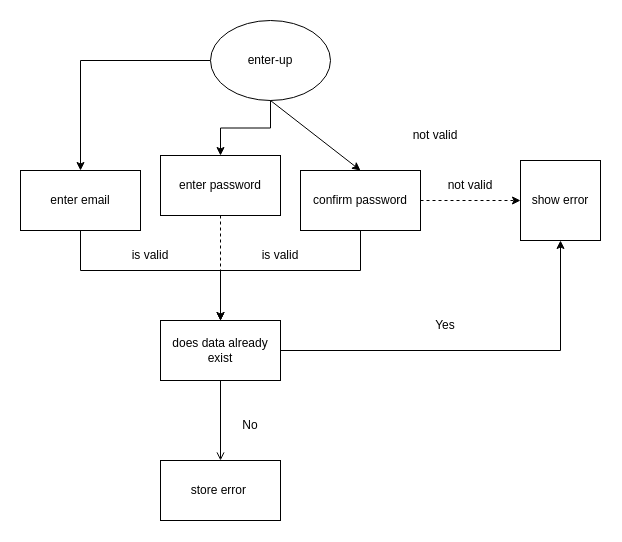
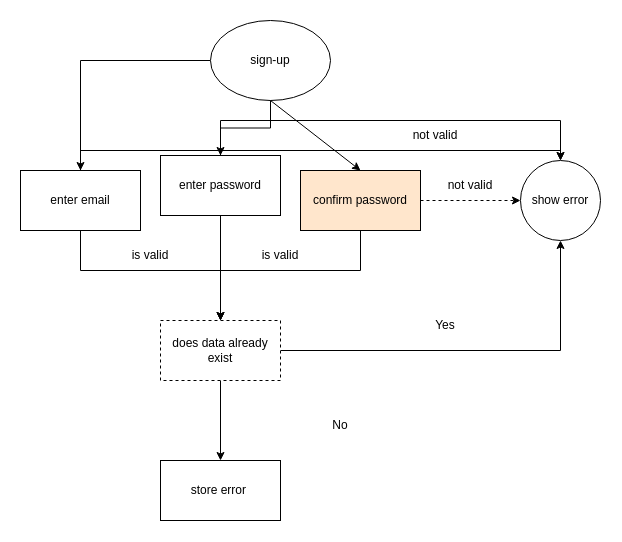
(271, 61) -> (271, 61)
none -> (401, 121)
none -> (320, 151)
(361, 201) -> (361, 201)
(561, 201) -> (561, 201)
(221, 242) -> (221, 242)
(218, 271) -> (218, 271)
(223, 271) -> (223, 271)
(221, 351) -> (221, 351)
(251, 426) -> (341, 426)
(221, 454) -> (221, 452)
